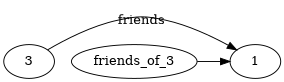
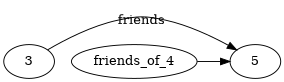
(134, 61) -> (134, 61)
(255, 61) -> (255, 61)
